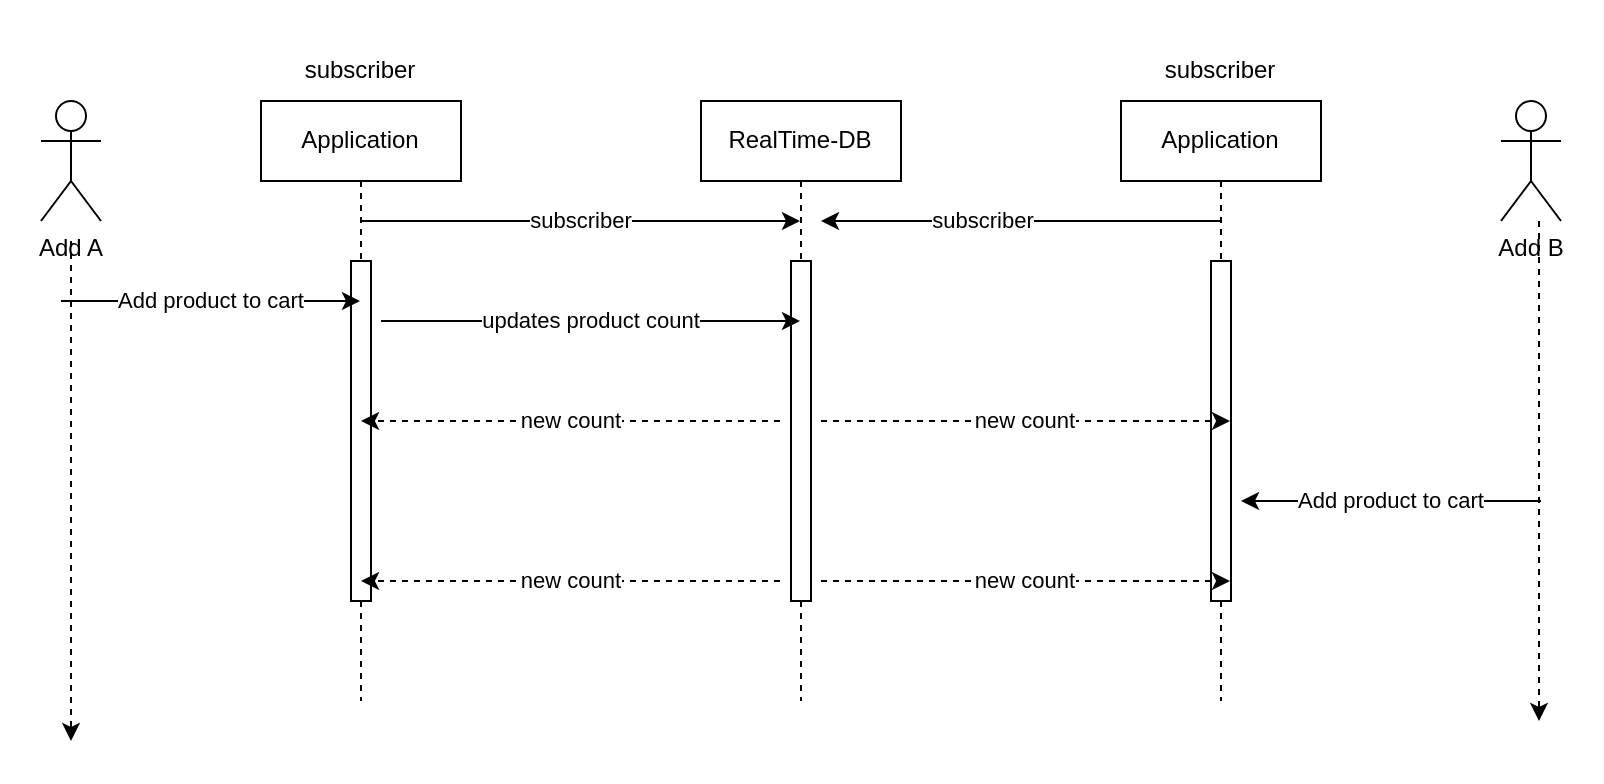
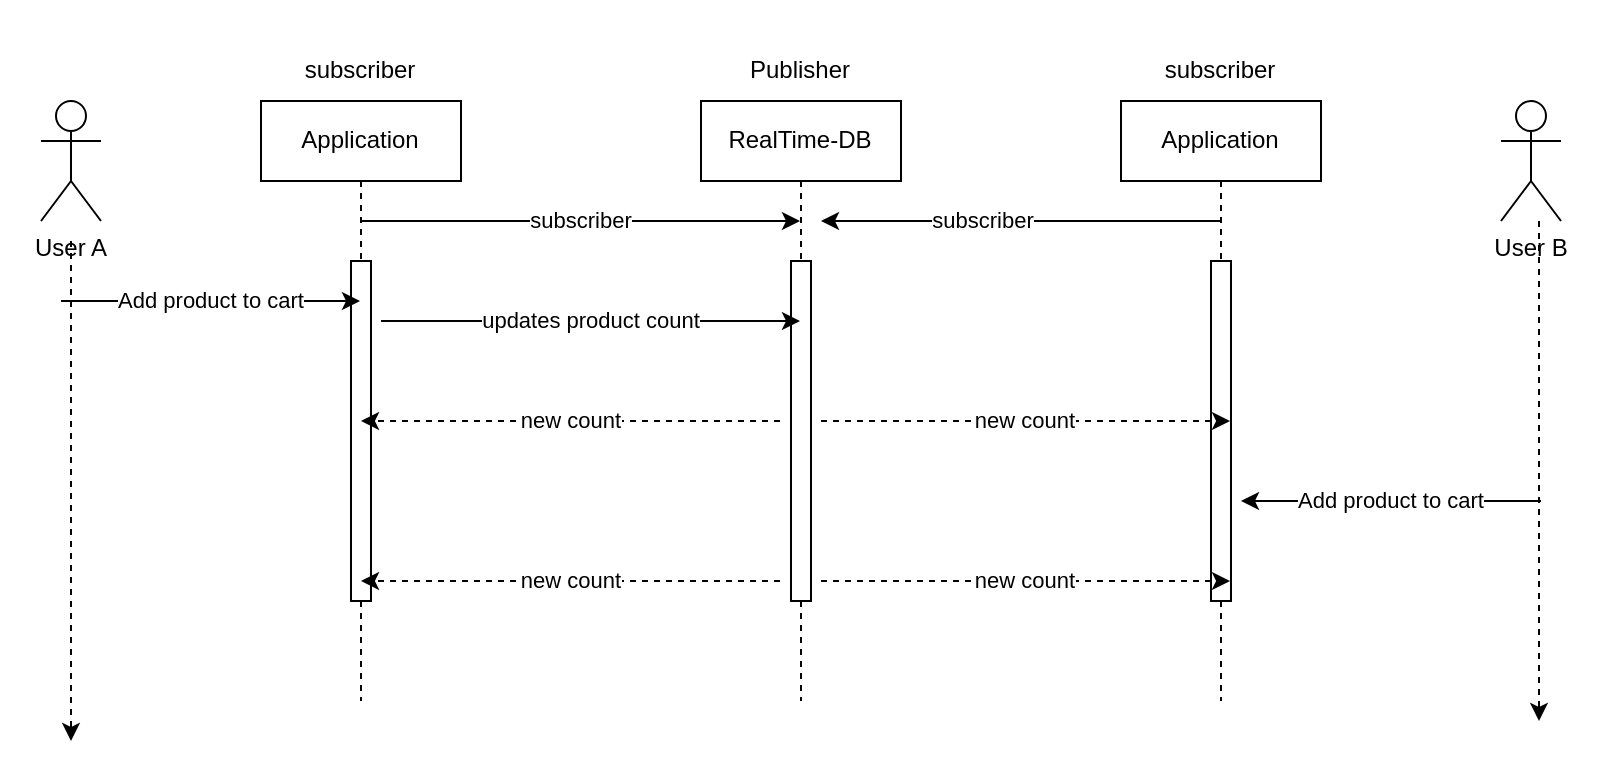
none -> (801, 71)
(72, 249) -> (72, 249)
(1532, 249) -> (1532, 249)
